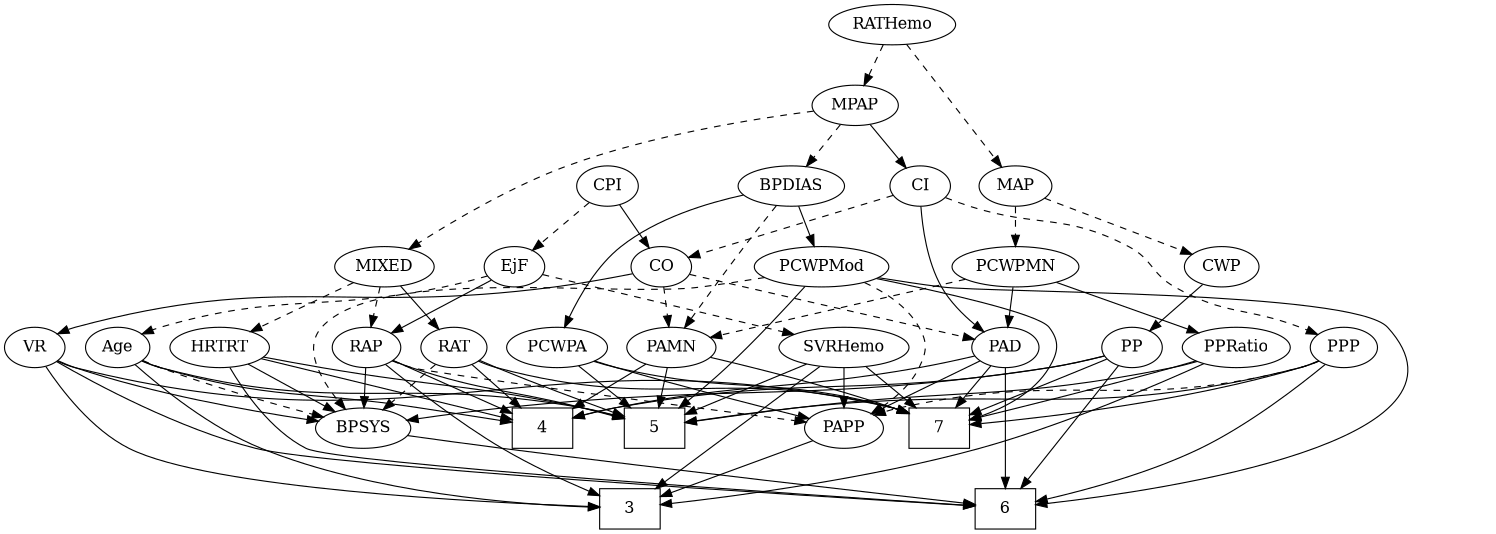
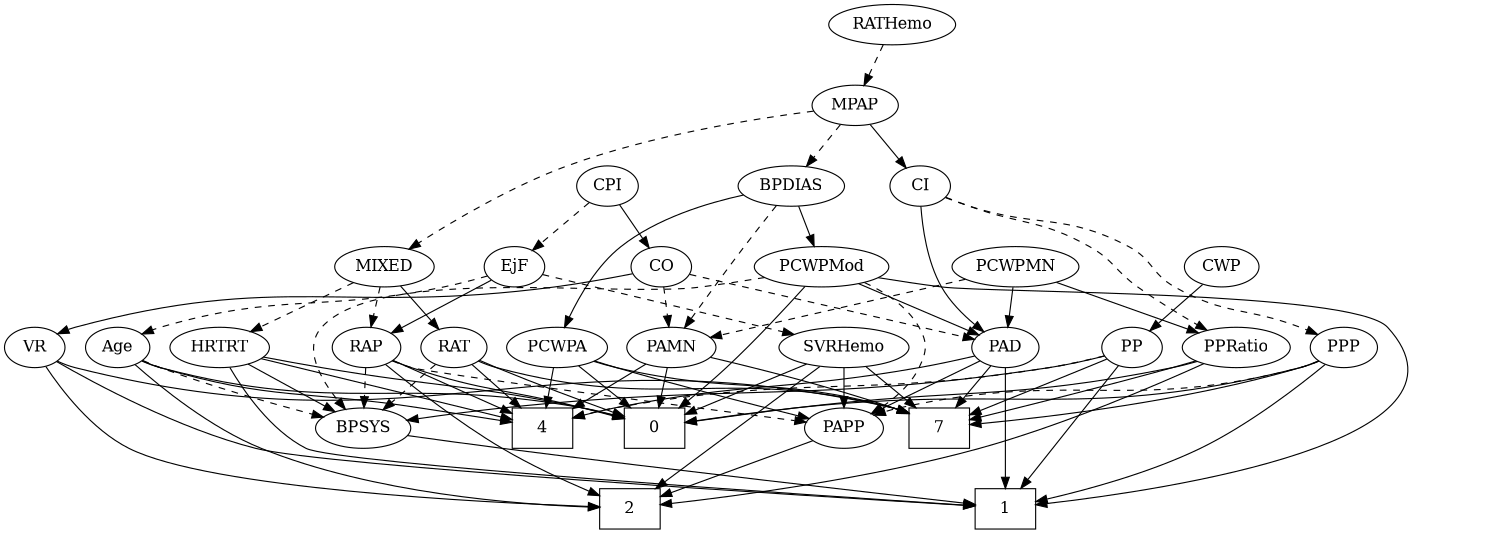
(1015, 186) -> none
(796, 225) -> (1081, 242)
(1027, 316) -> (914, 307)
(365, 382) -> (365, 382)
none -> (551, 382)
(844, 386) -> (844, 386)
(187, 398) -> none
(655, 428) -> (655, 428)
(630, 509) -> (630, 509)
(1005, 509) -> (1005, 509)
